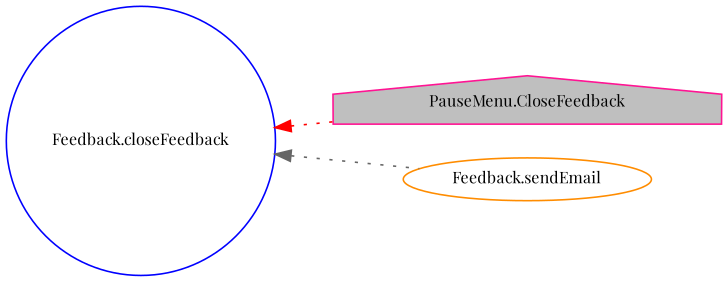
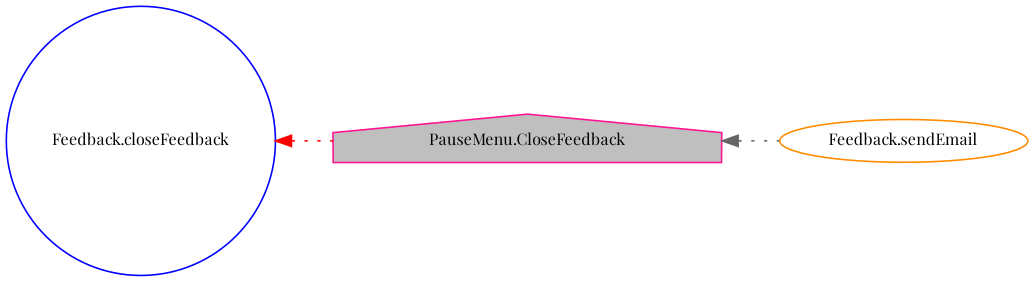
(355, 162) -> (759, 141)
